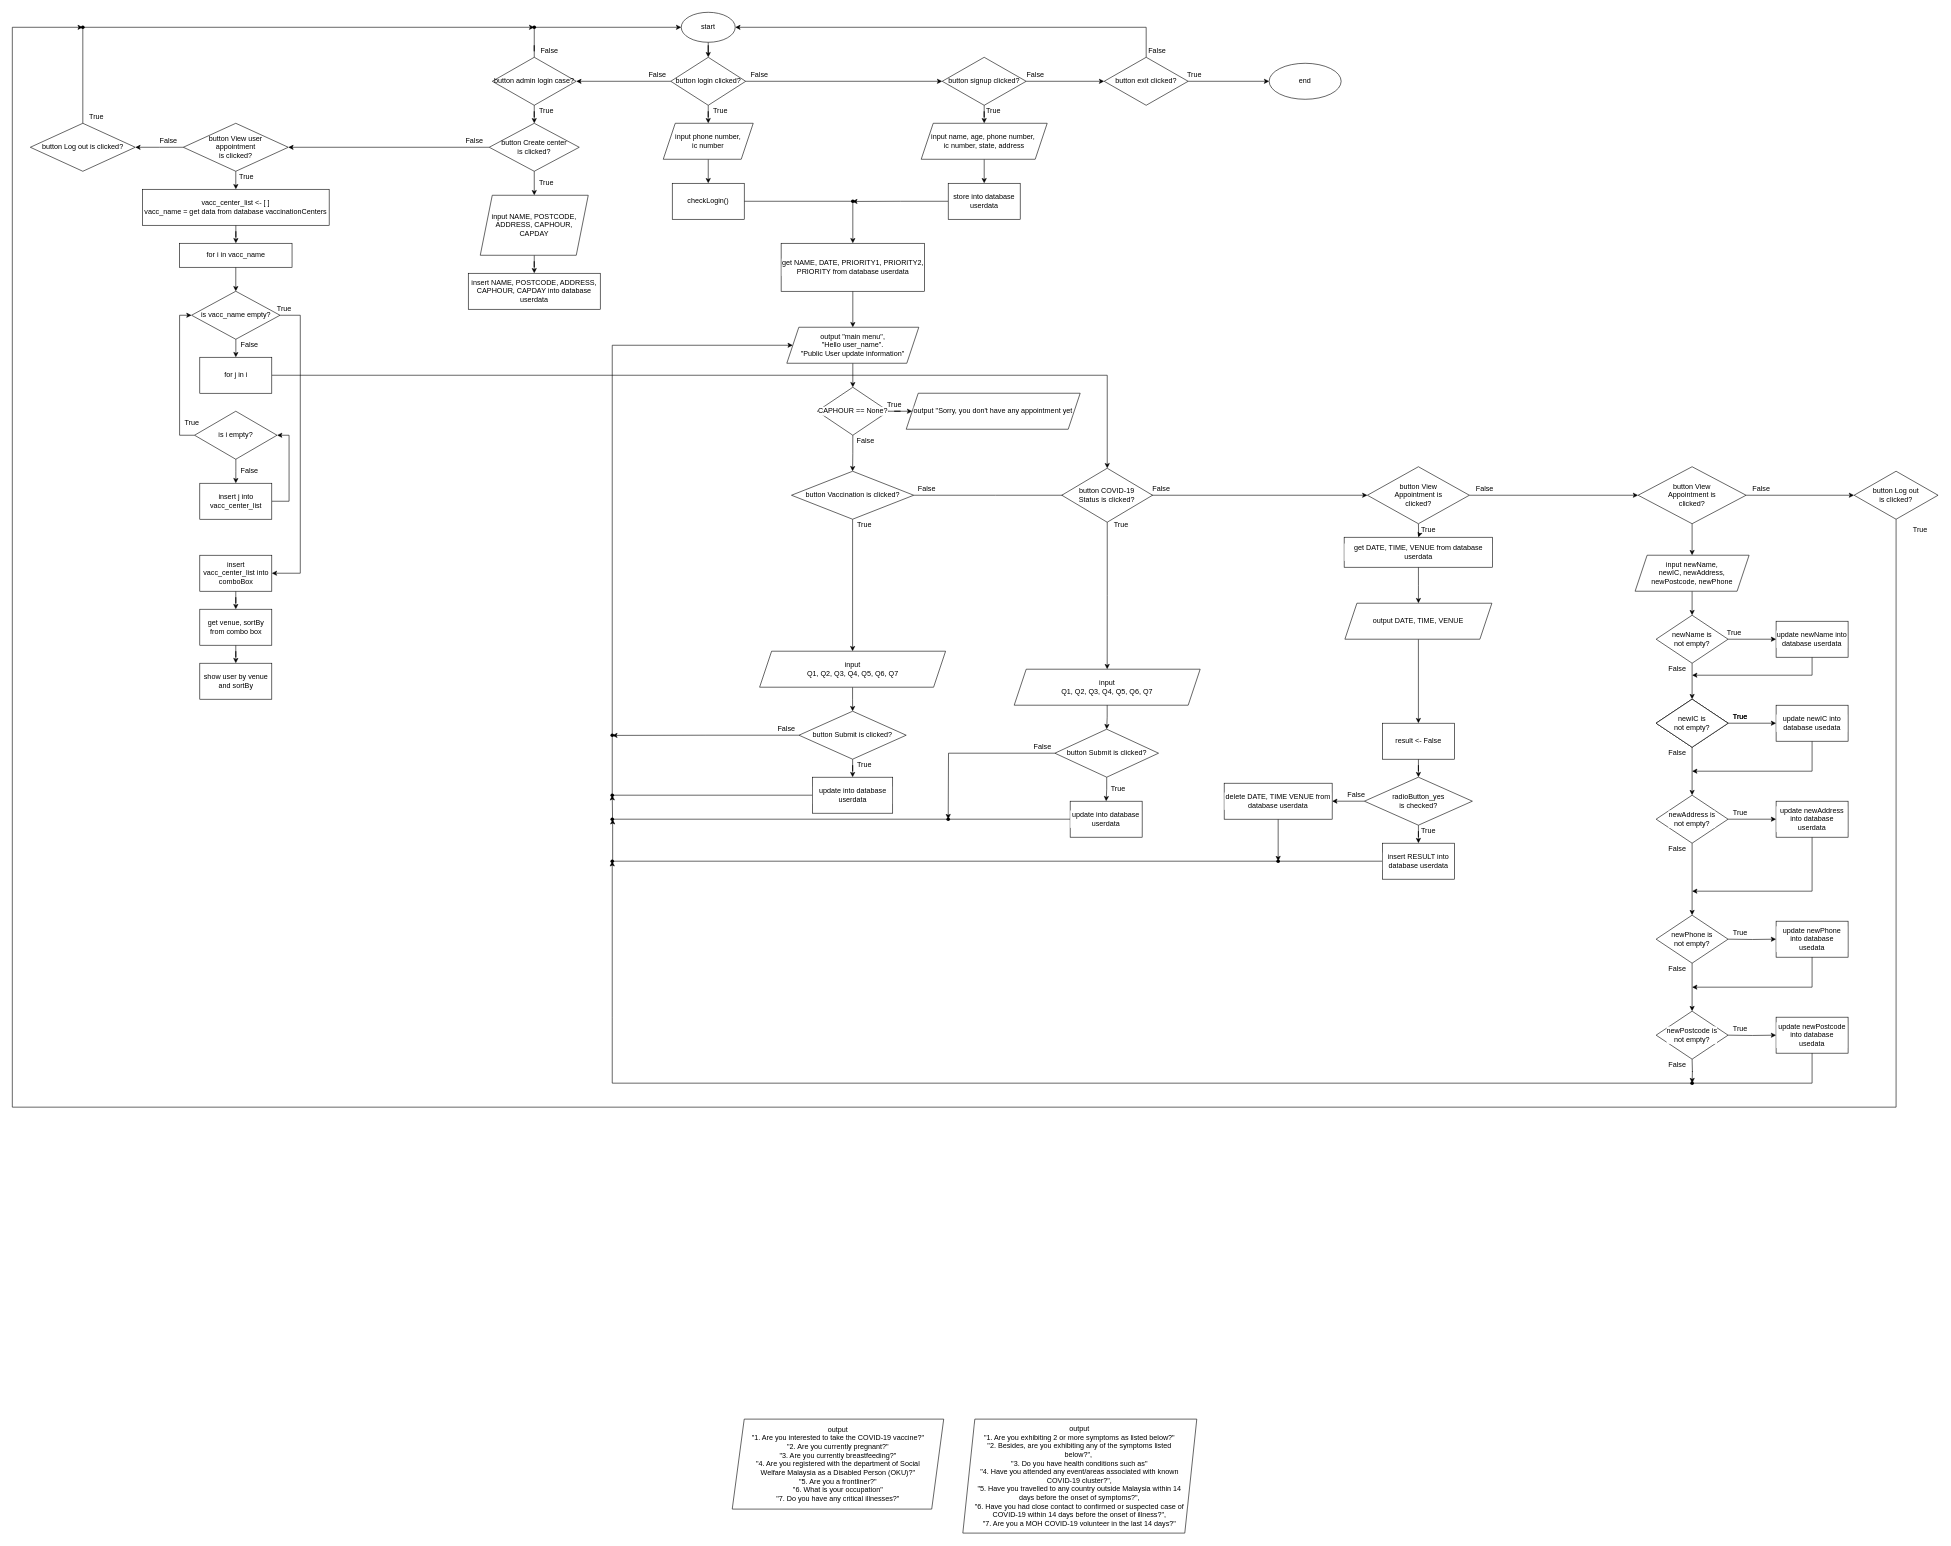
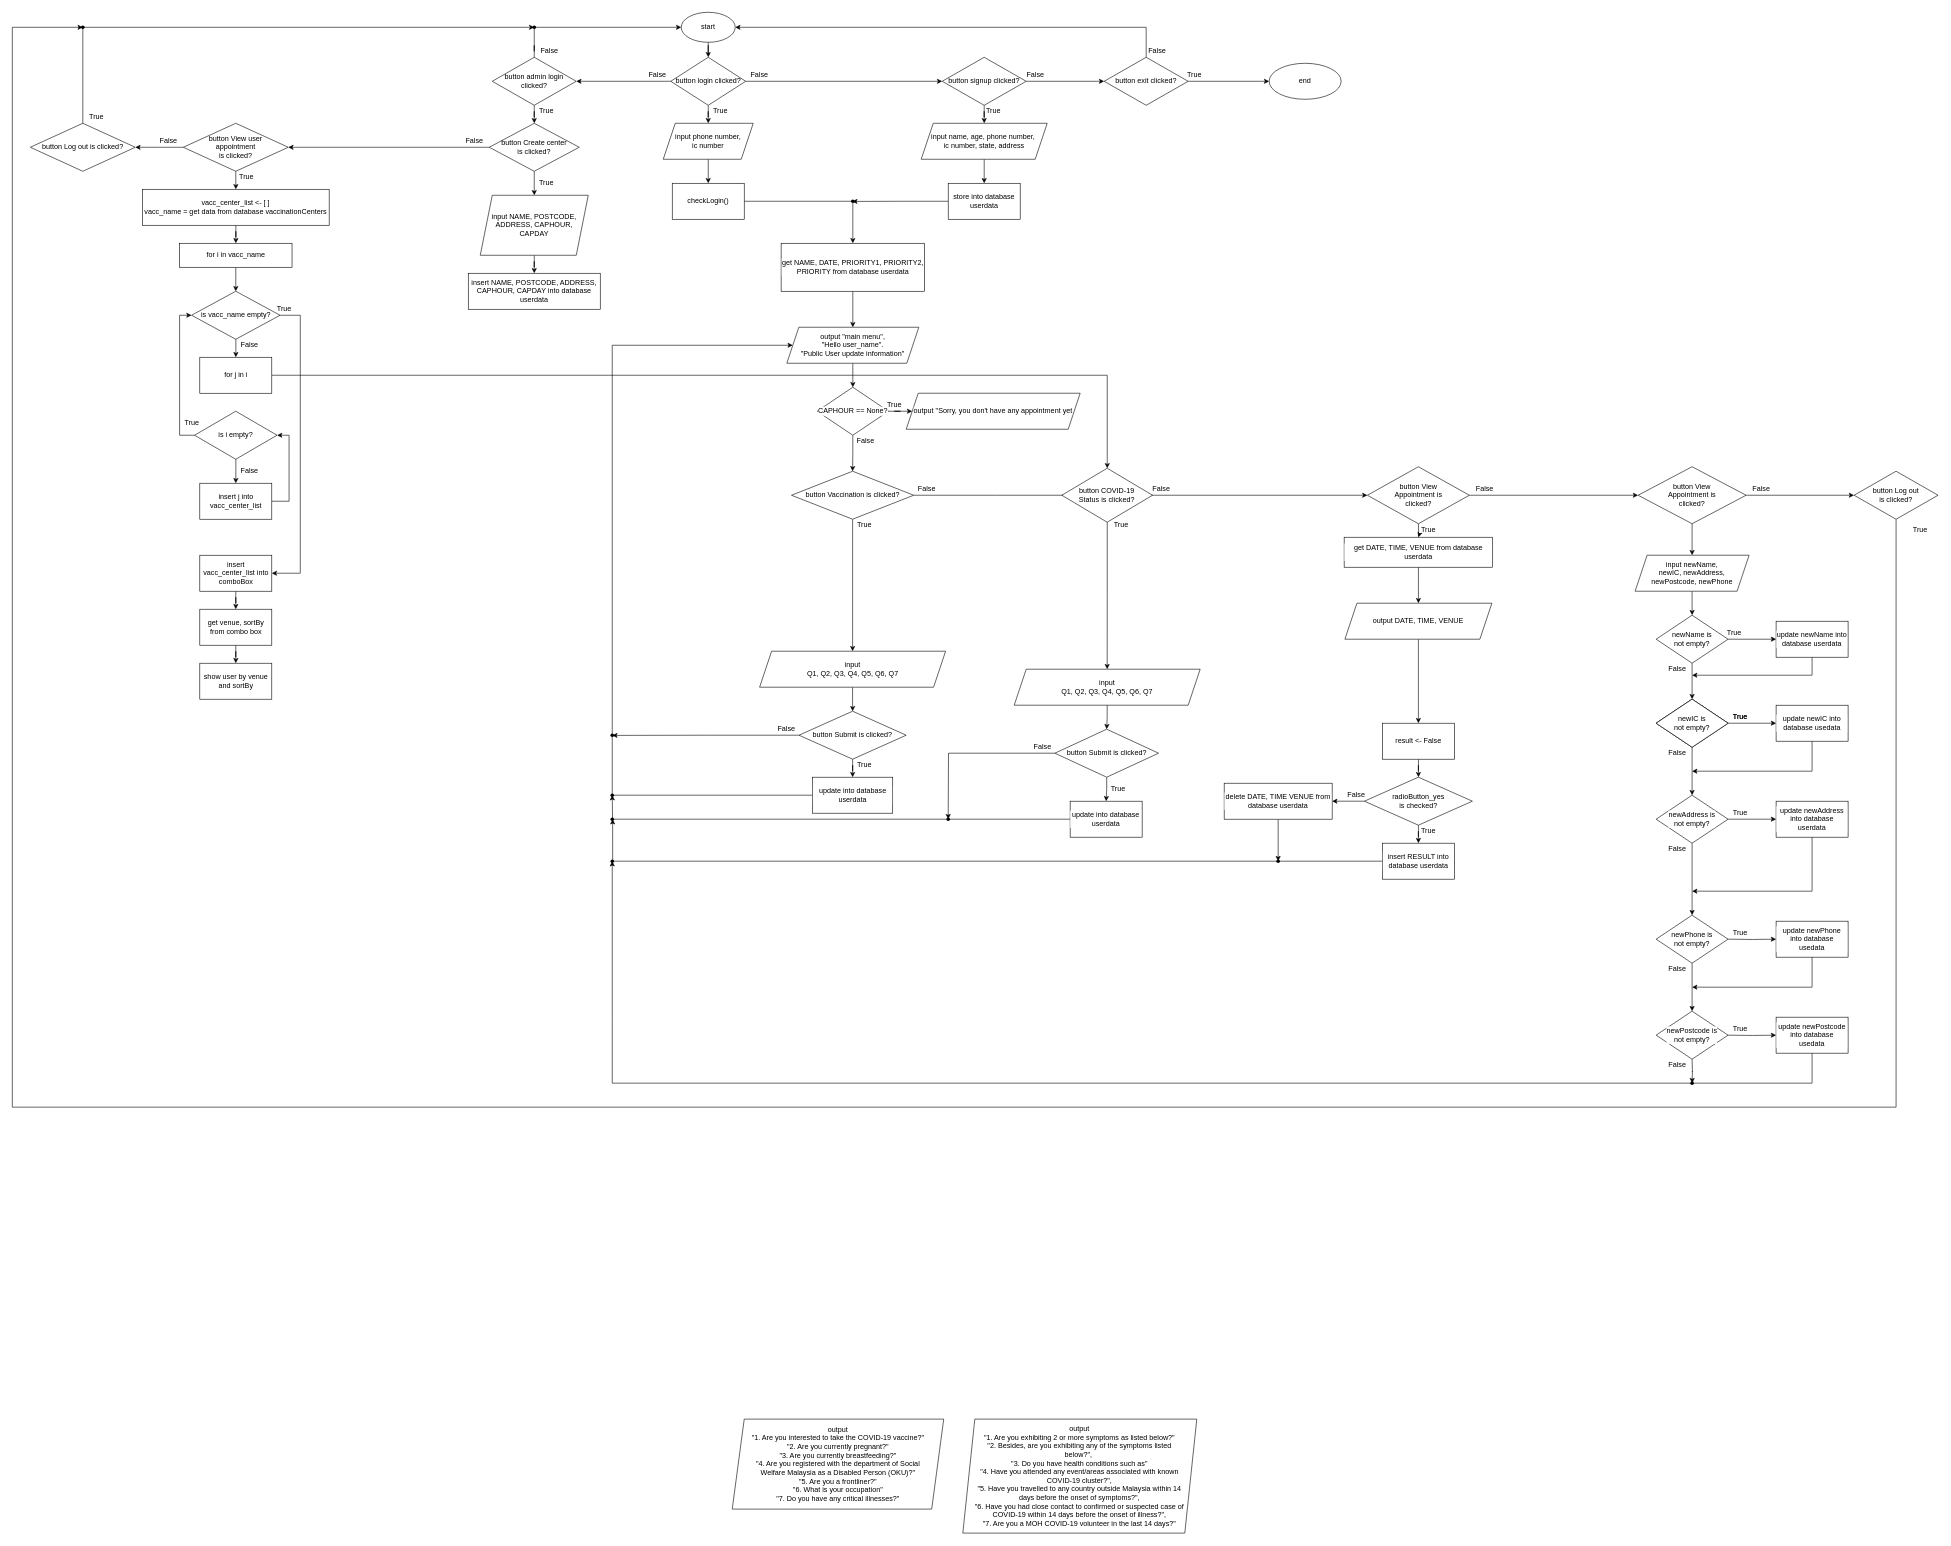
(534, 81) -> (534, 81)
